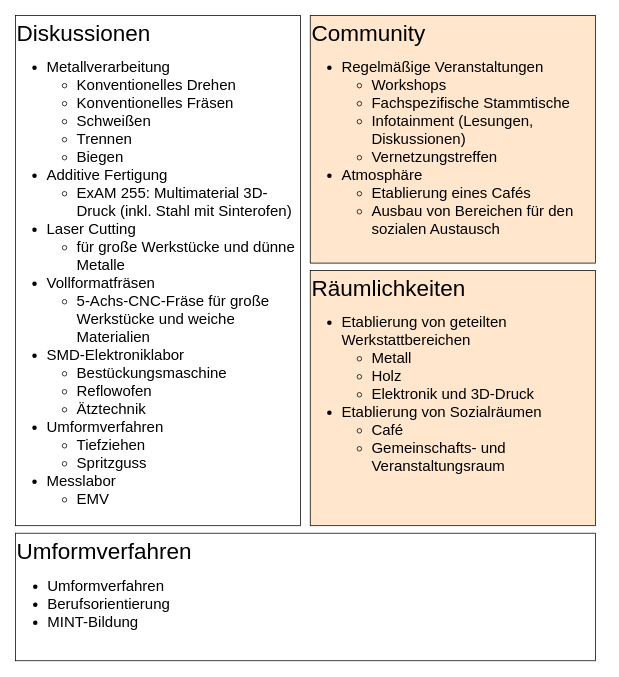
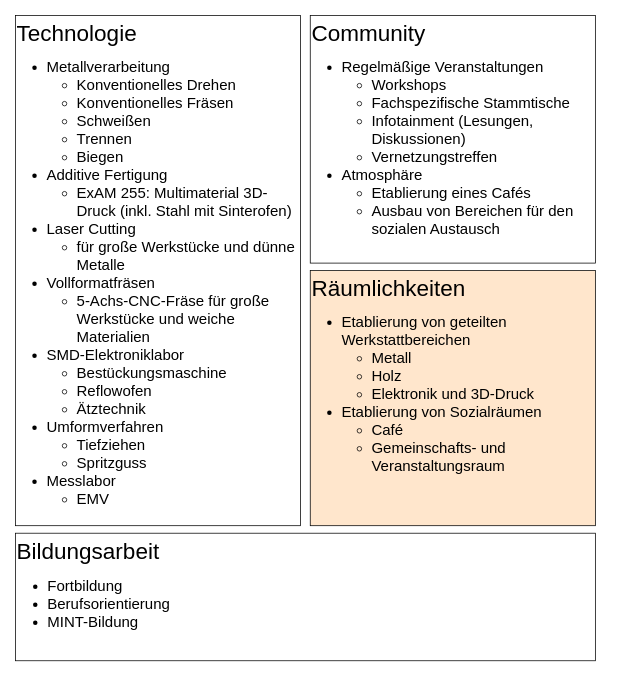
(87, 34) -> (80, 34)
(453, 139) -> (453, 139)
(111, 552) -> (96, 552)
(89, 603) -> (89, 603)
